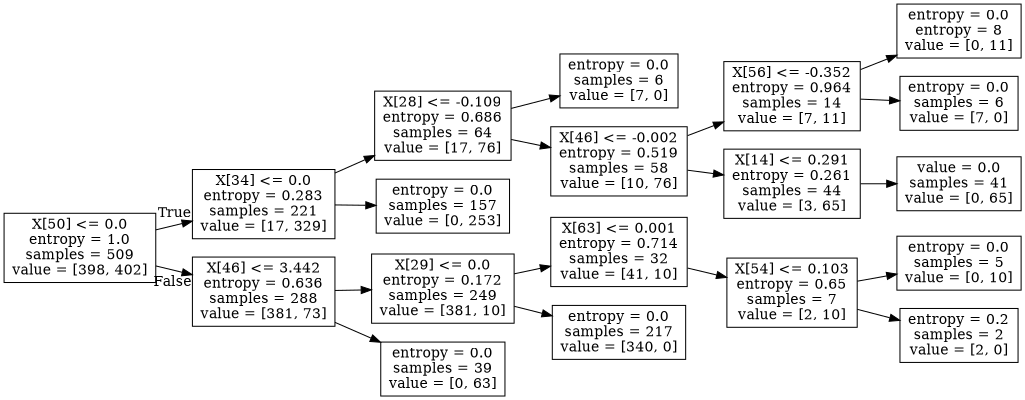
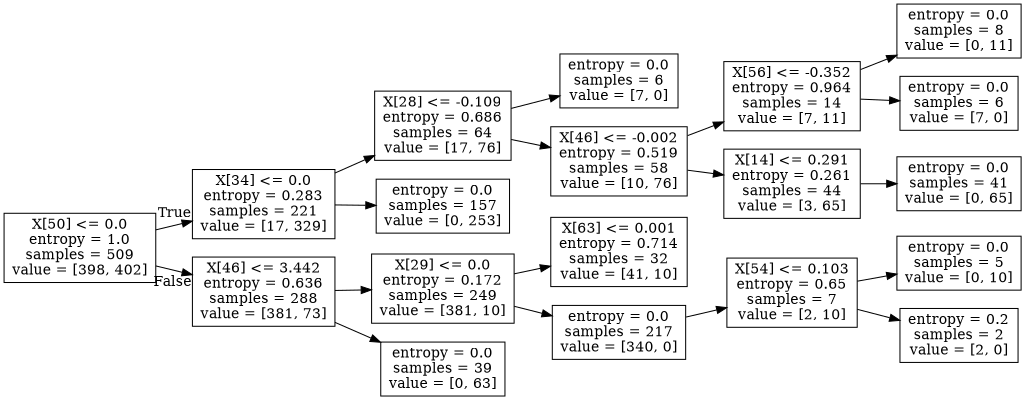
(959, 31) -> (959, 31)
(959, 184) -> (959, 184)
(702, 272) -> (701, 313)
